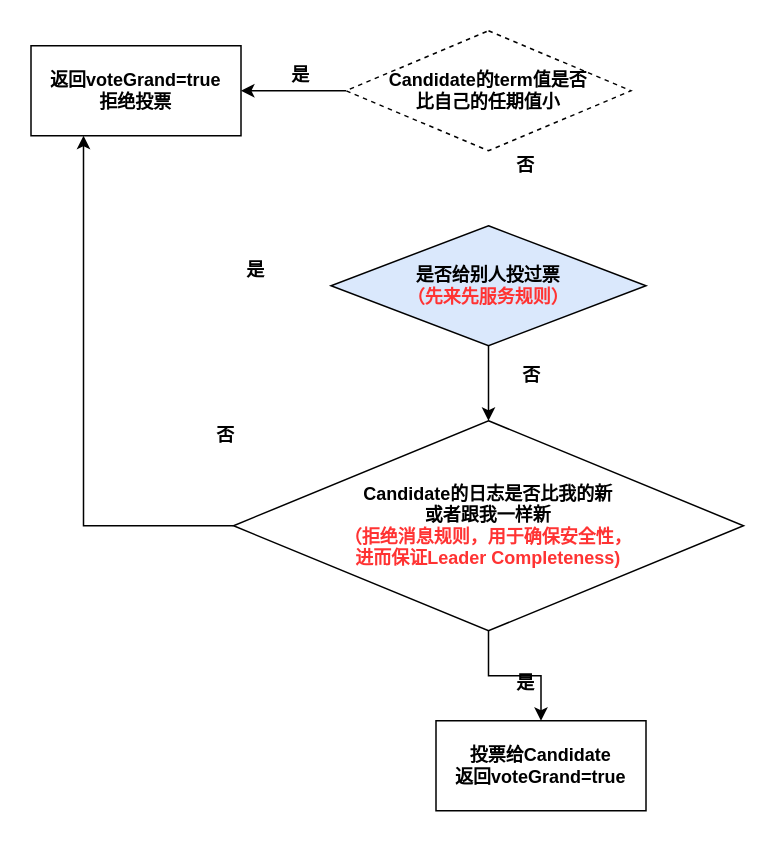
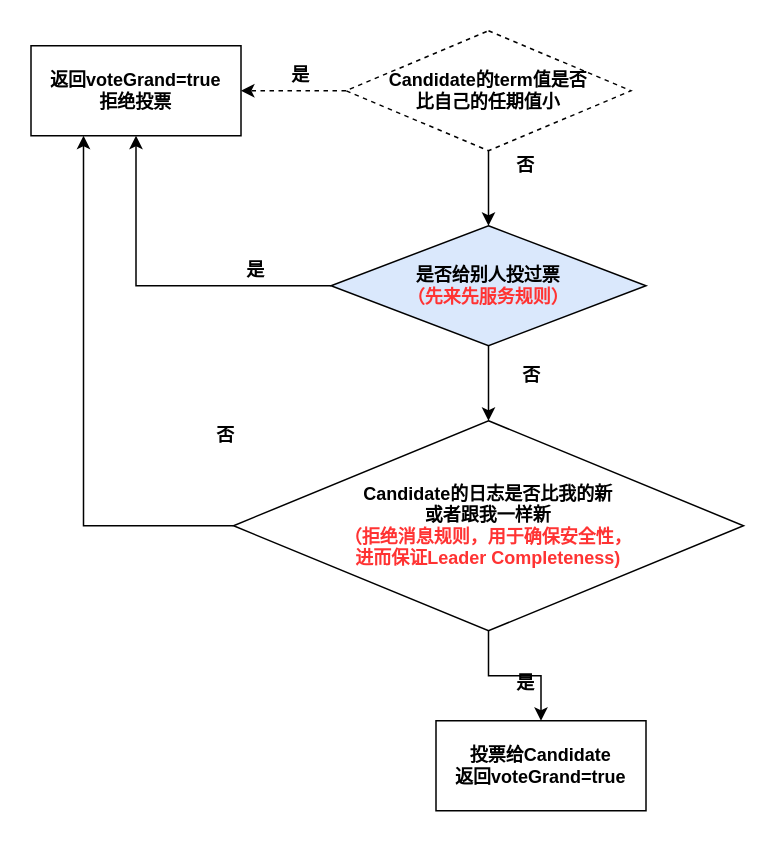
(299, 91) -> (299, 91)
none -> (488, 183)
none -> (164, 286)
